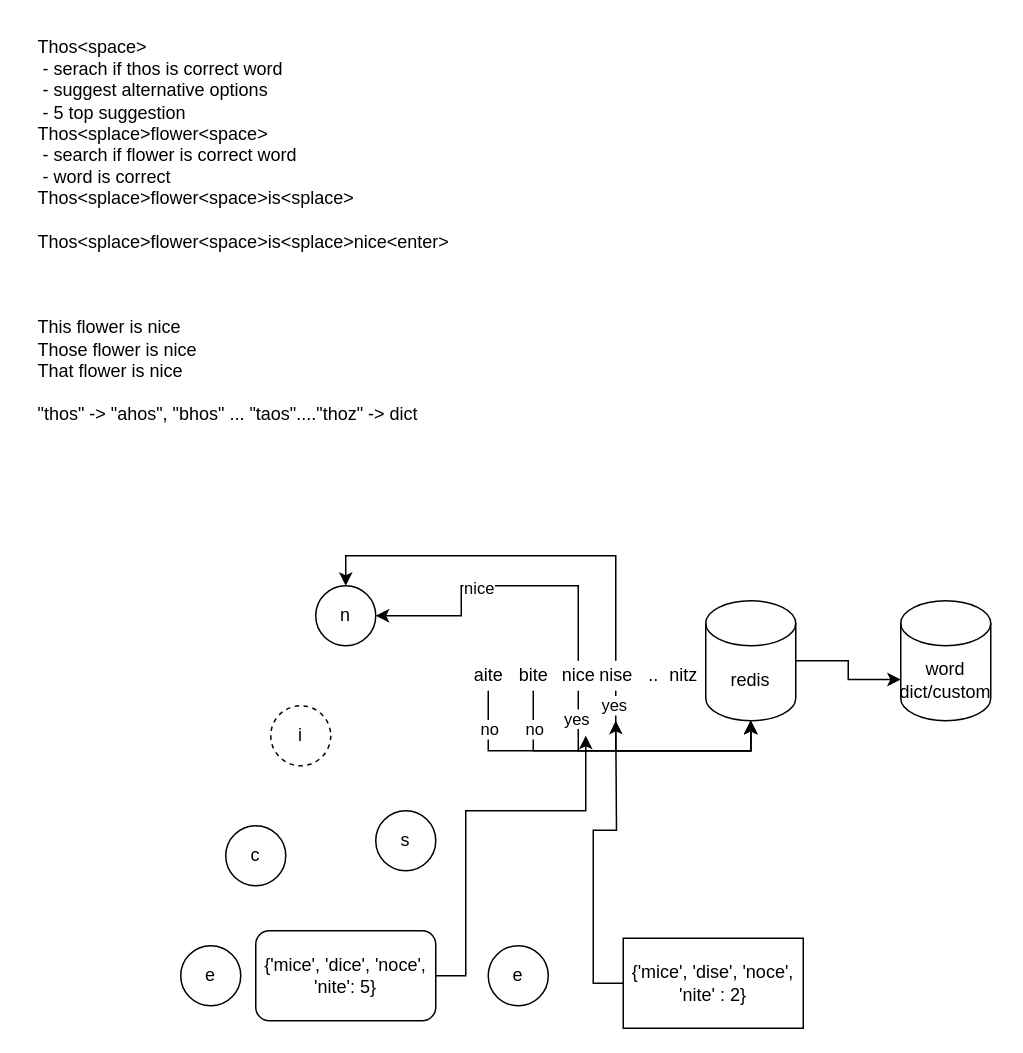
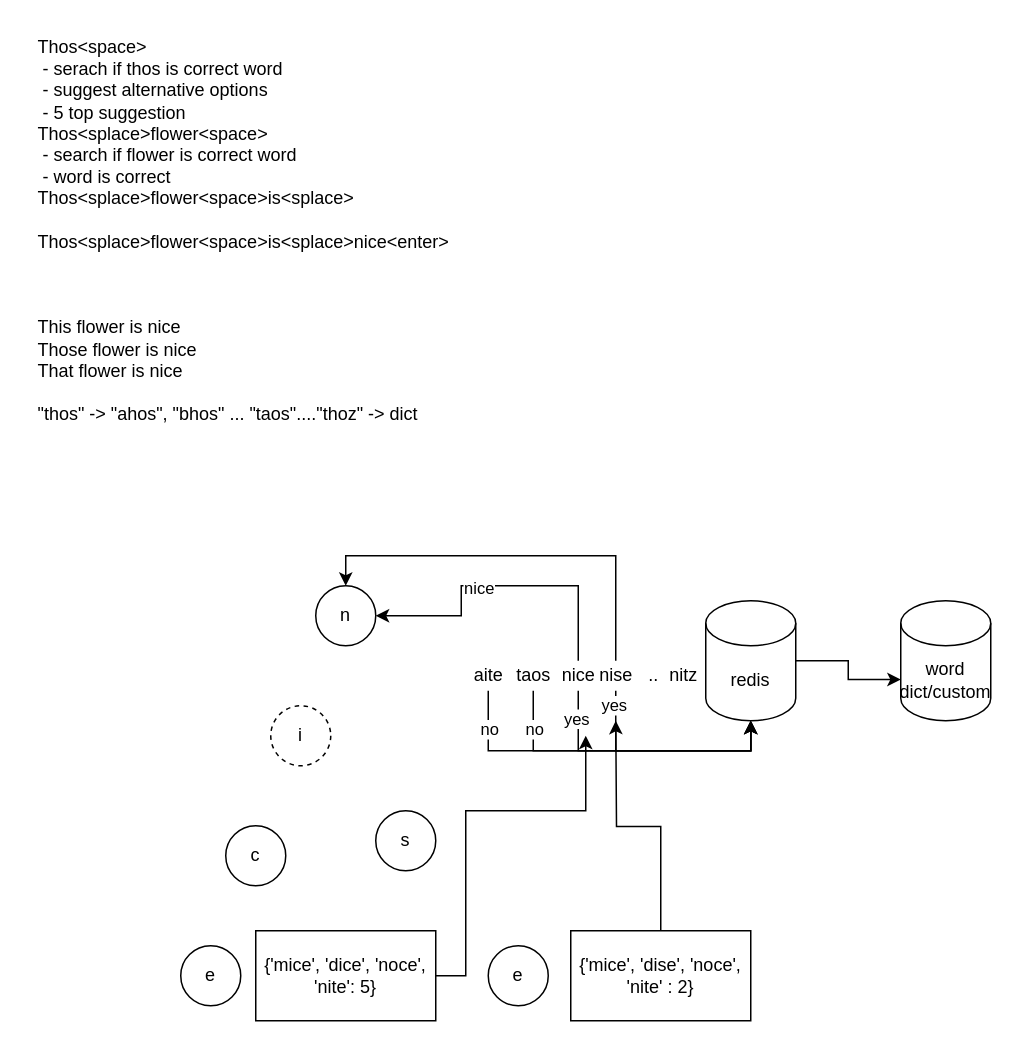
(534, 676) -> (534, 676)
(346, 976) -> (346, 976)
(713, 983) -> (661, 976)
